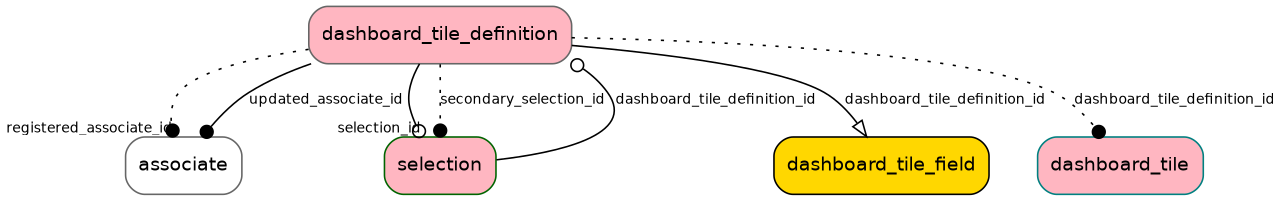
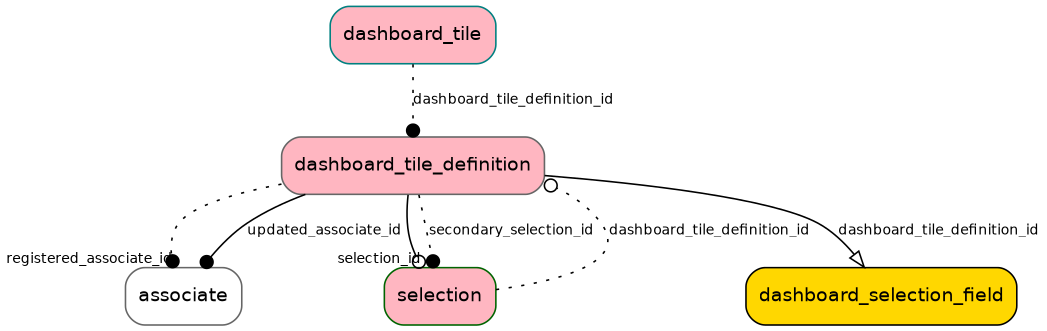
(841, 51) -> (413, 94)
(588, 139) -> (594, 262)
(882, 166) -> (881, 296)
